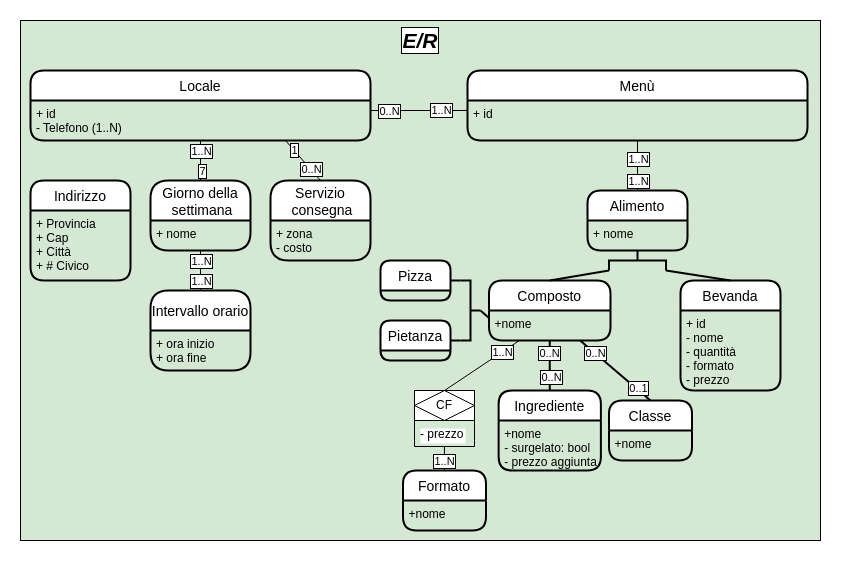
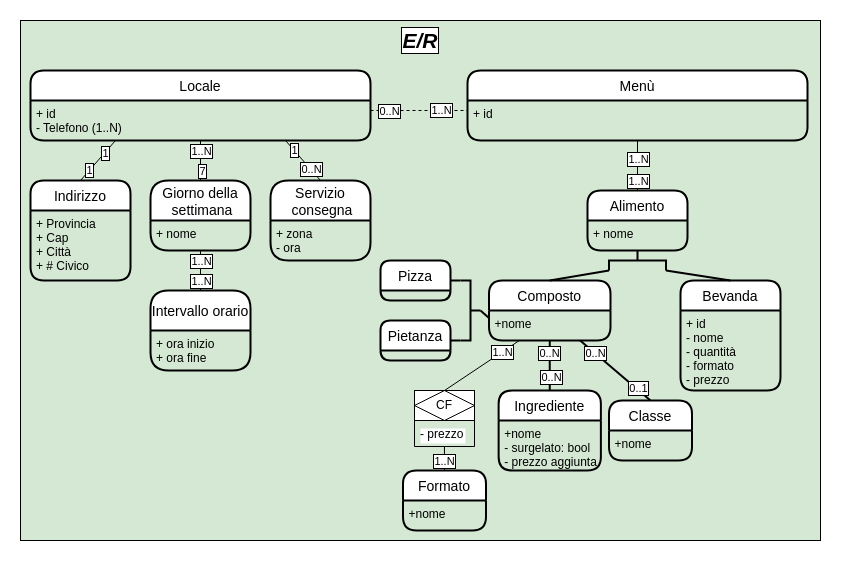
(416, 111) -> (416, 111)
none -> (98, 161)
(295, 234) -> (295, 234)
